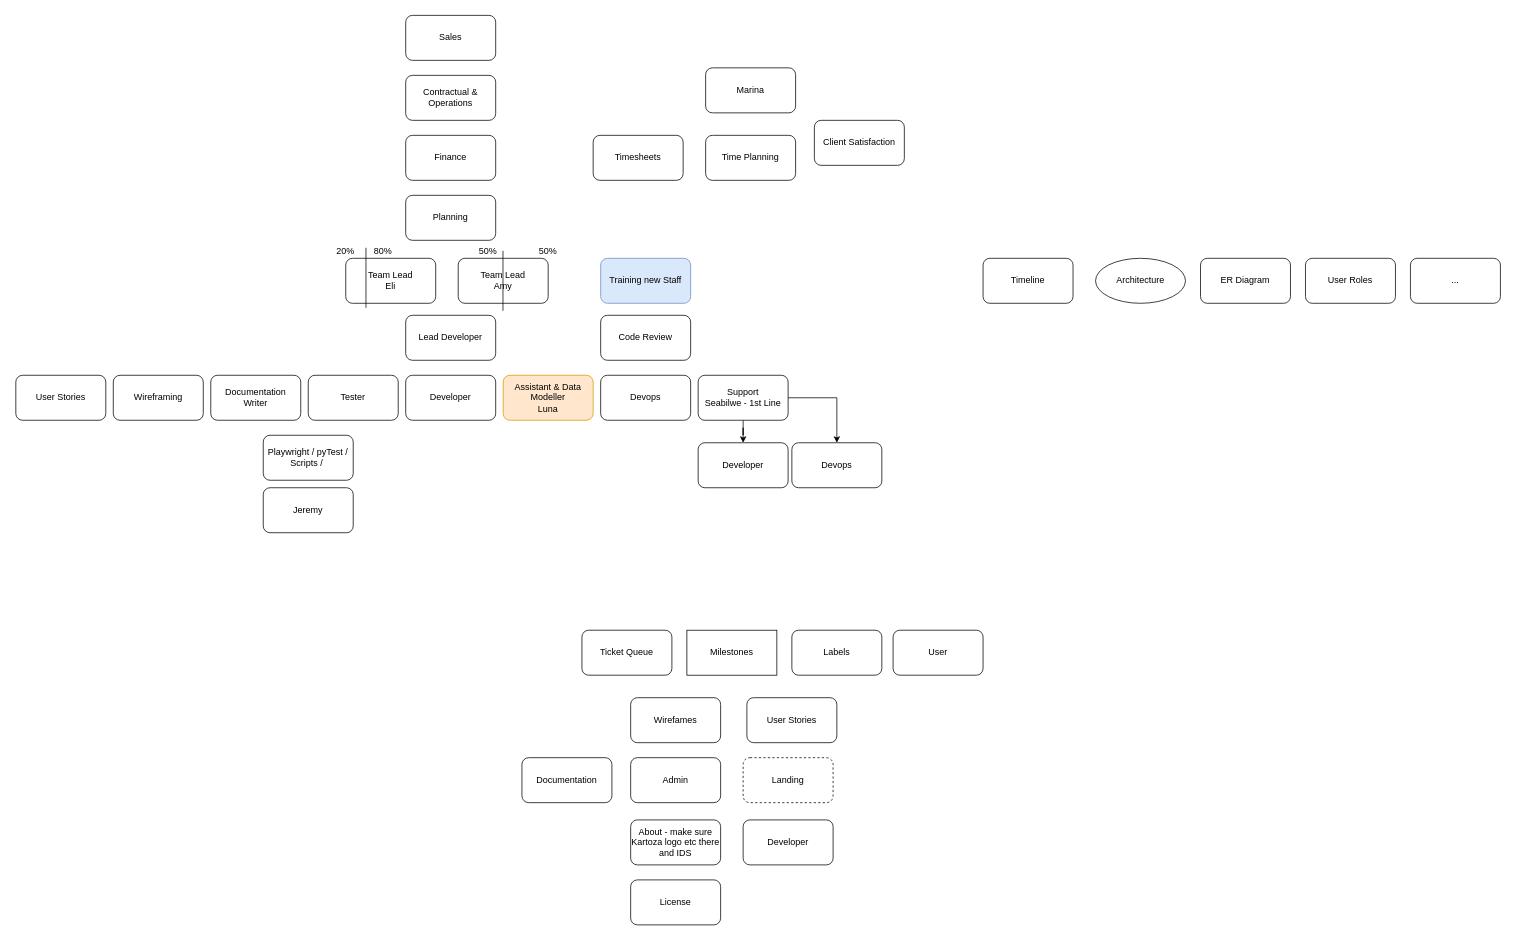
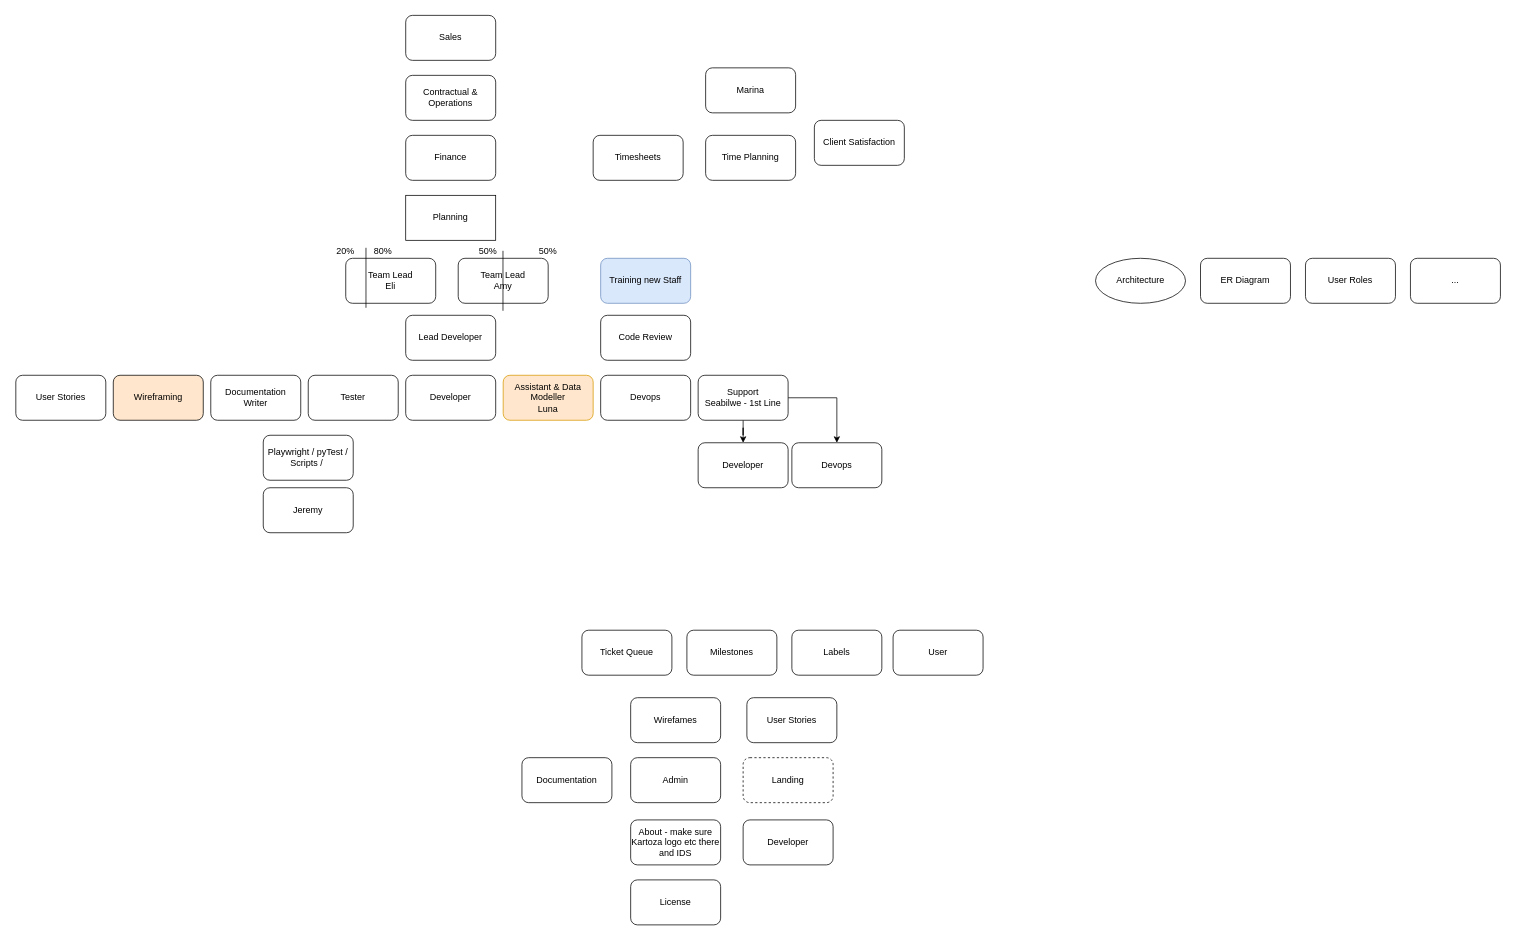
(450, 218) -> (450, 218)
(1028, 281) -> none
(158, 398) -> (158, 398)
(732, 653) -> (732, 653)
